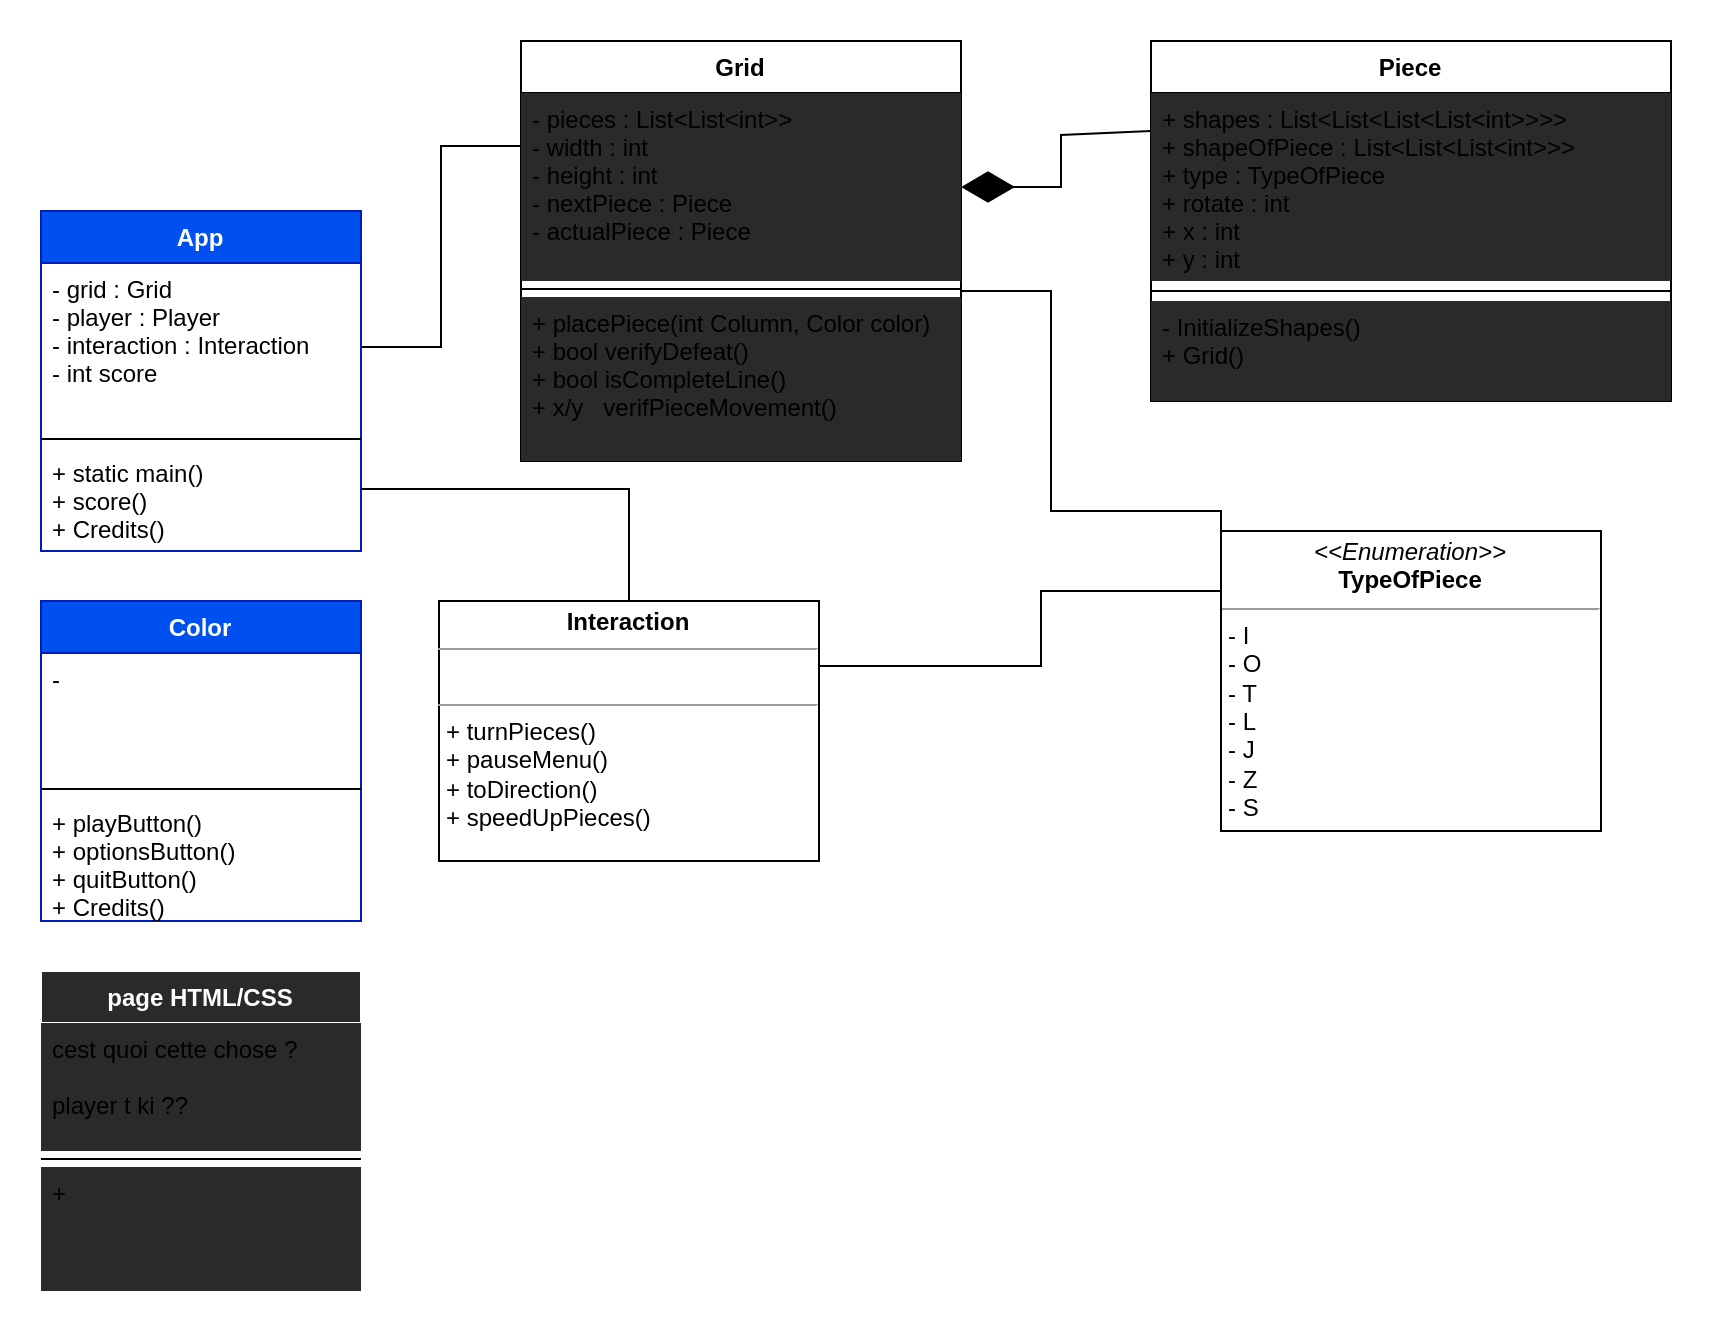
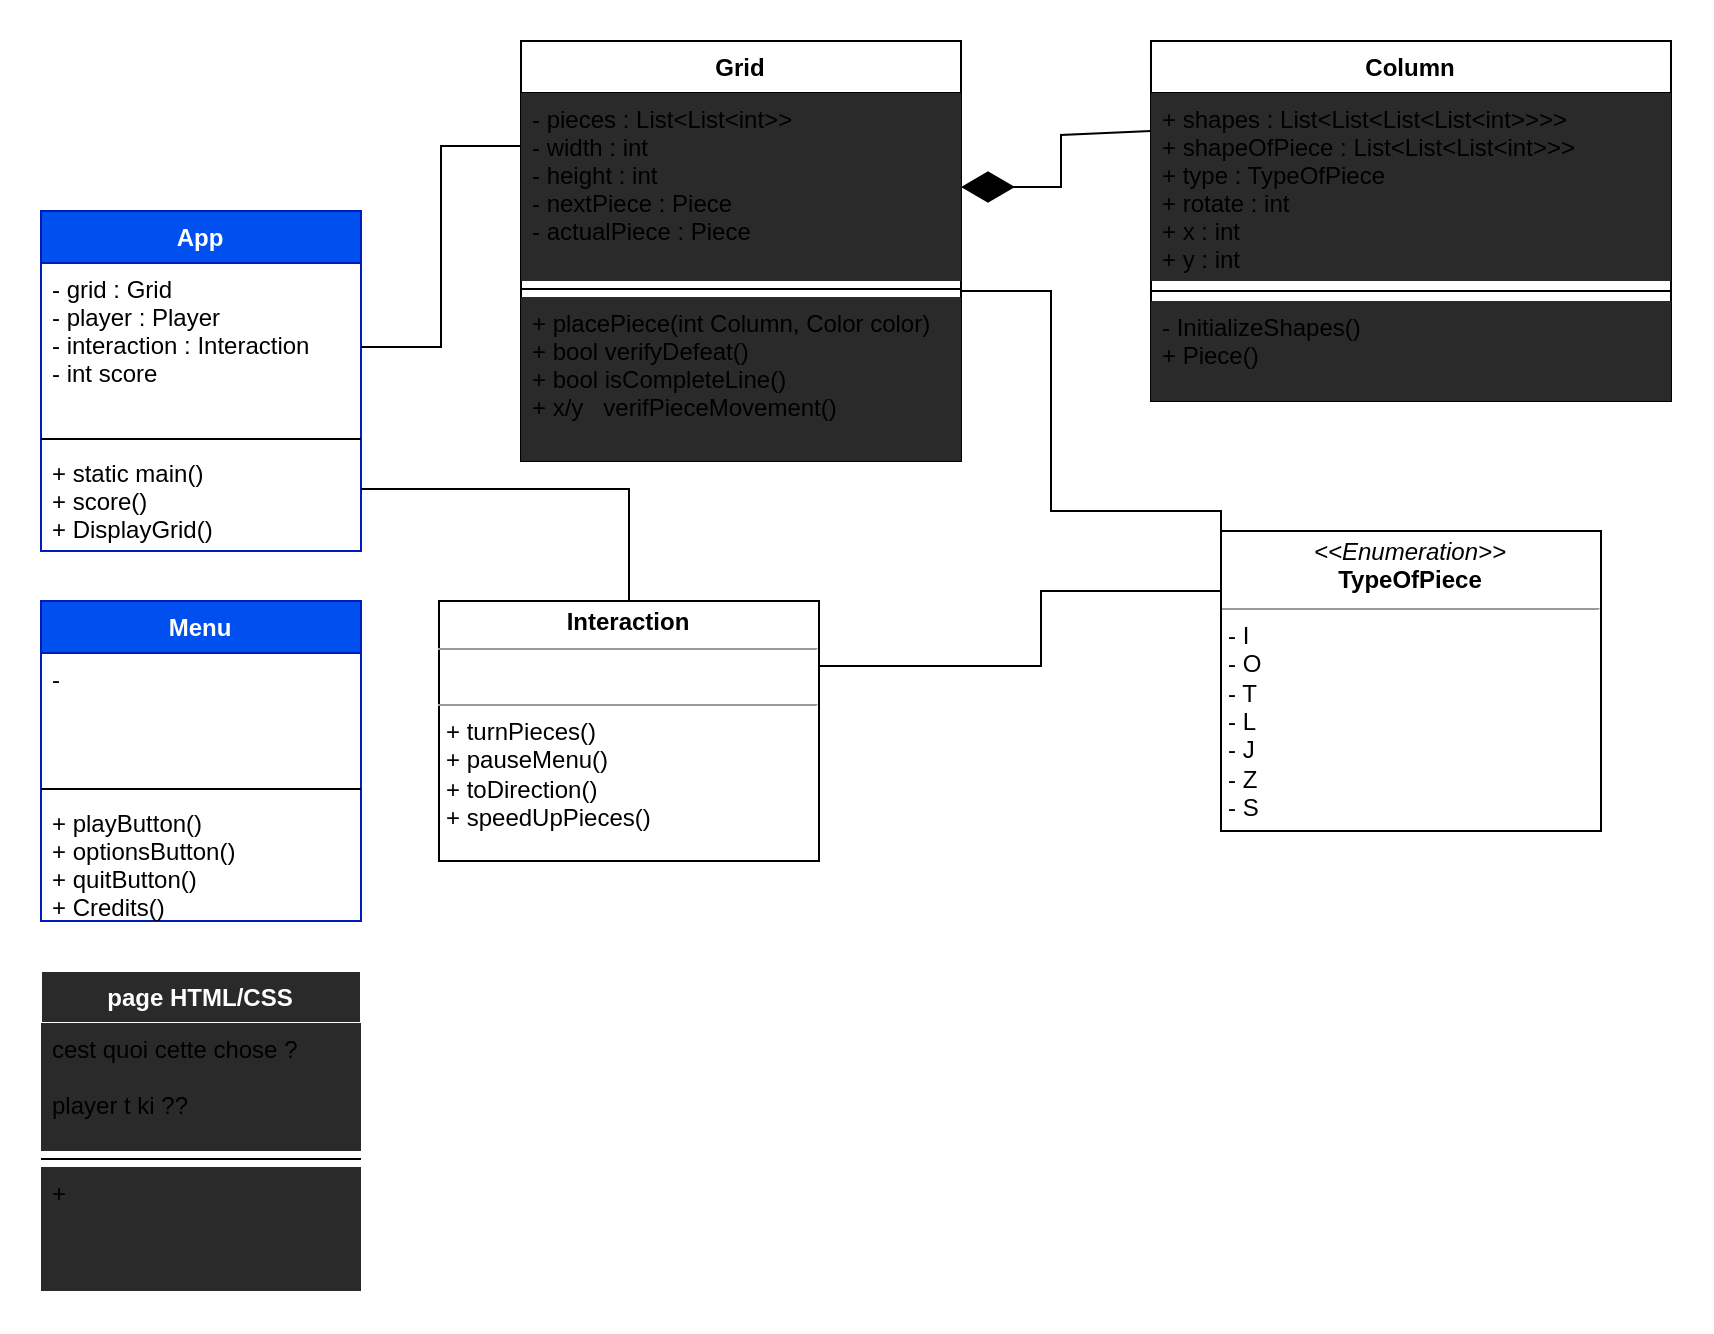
(1410, 68) -> (1410, 68)
(1281, 328) -> (1281, 328)
(140, 474) -> (140, 474)
(200, 628) -> (200, 628)
